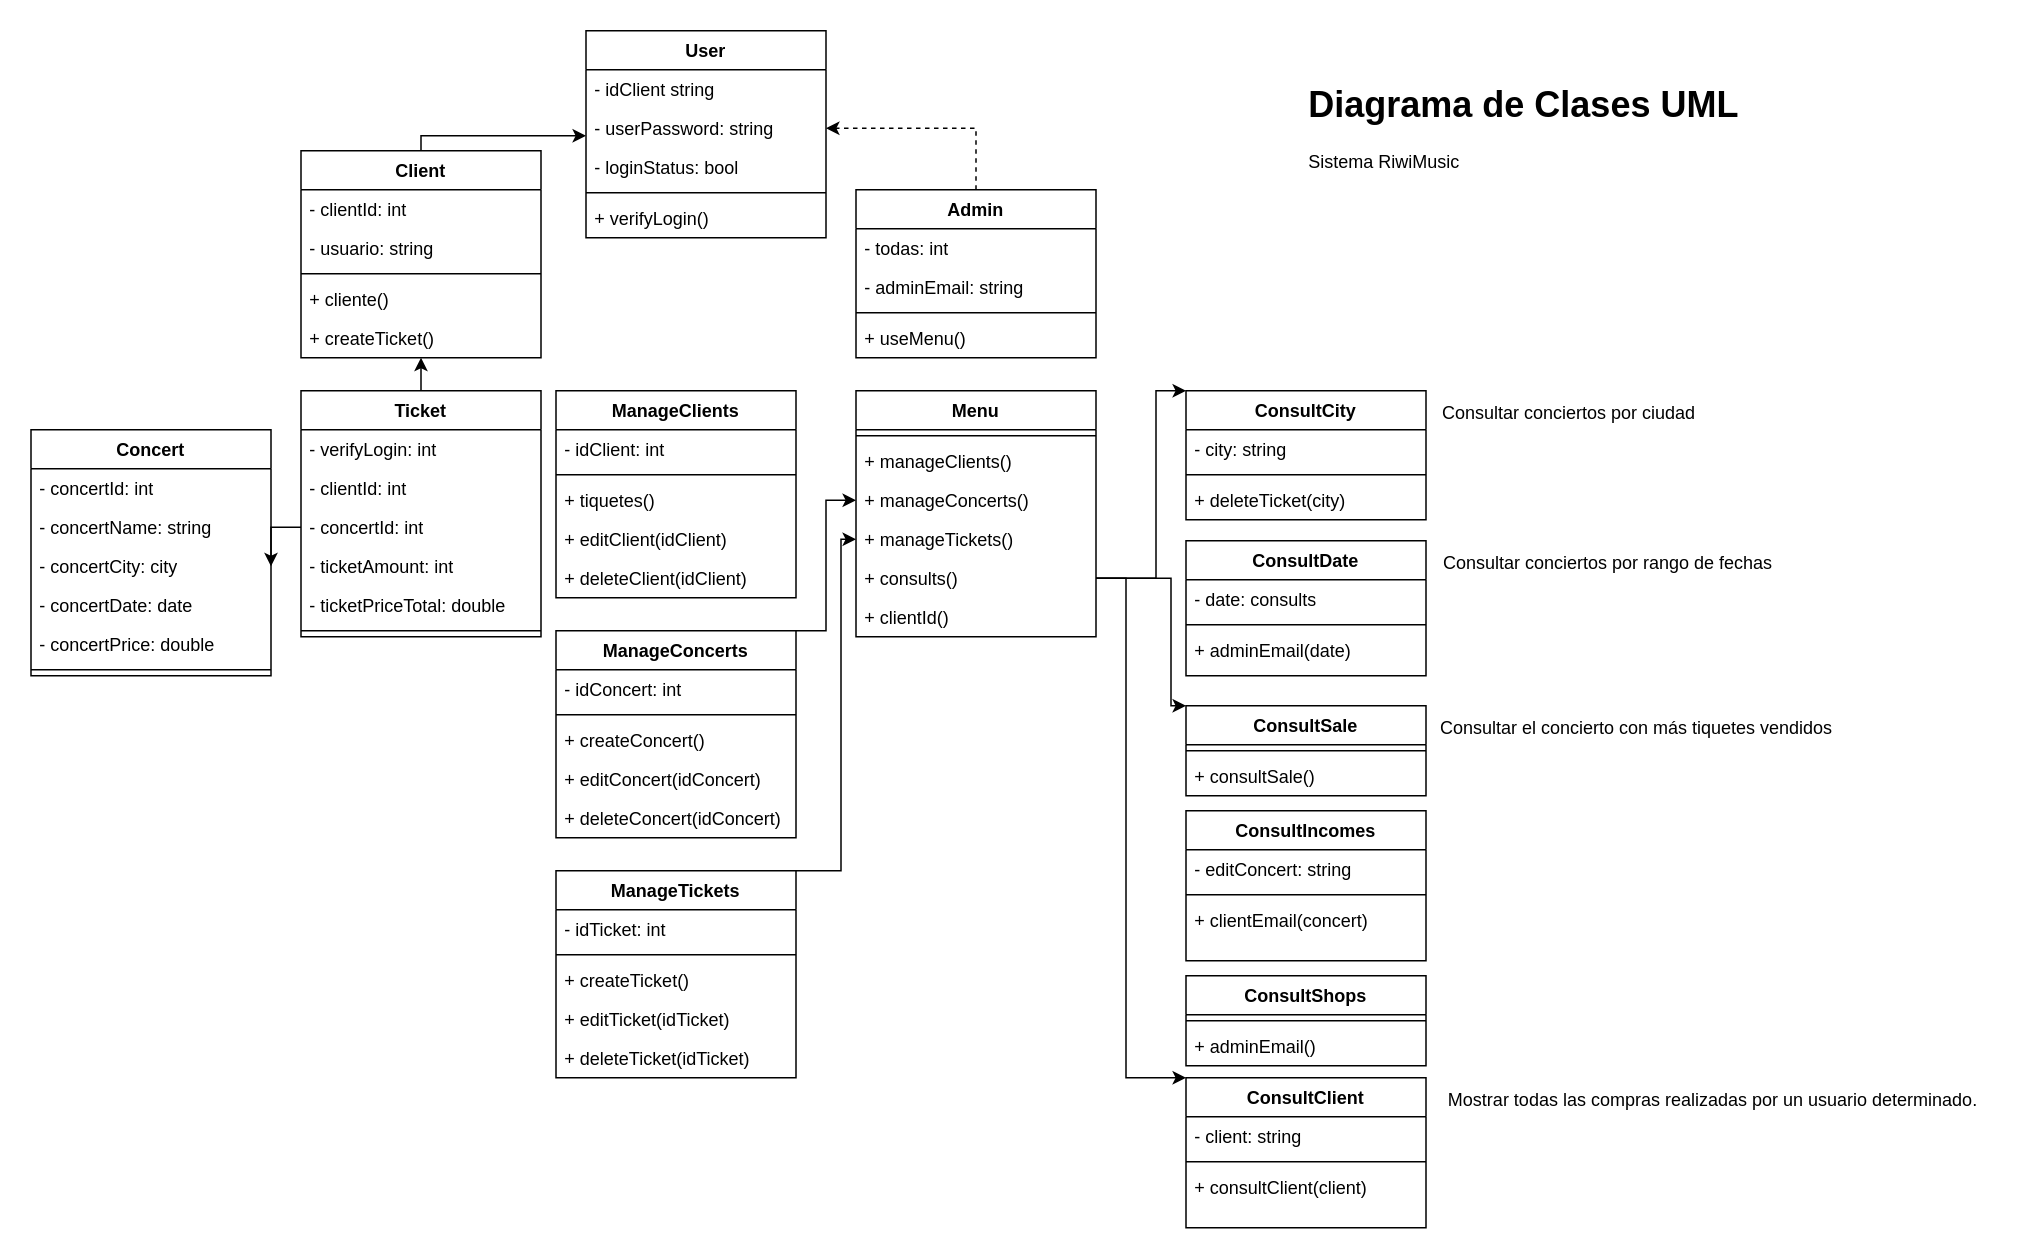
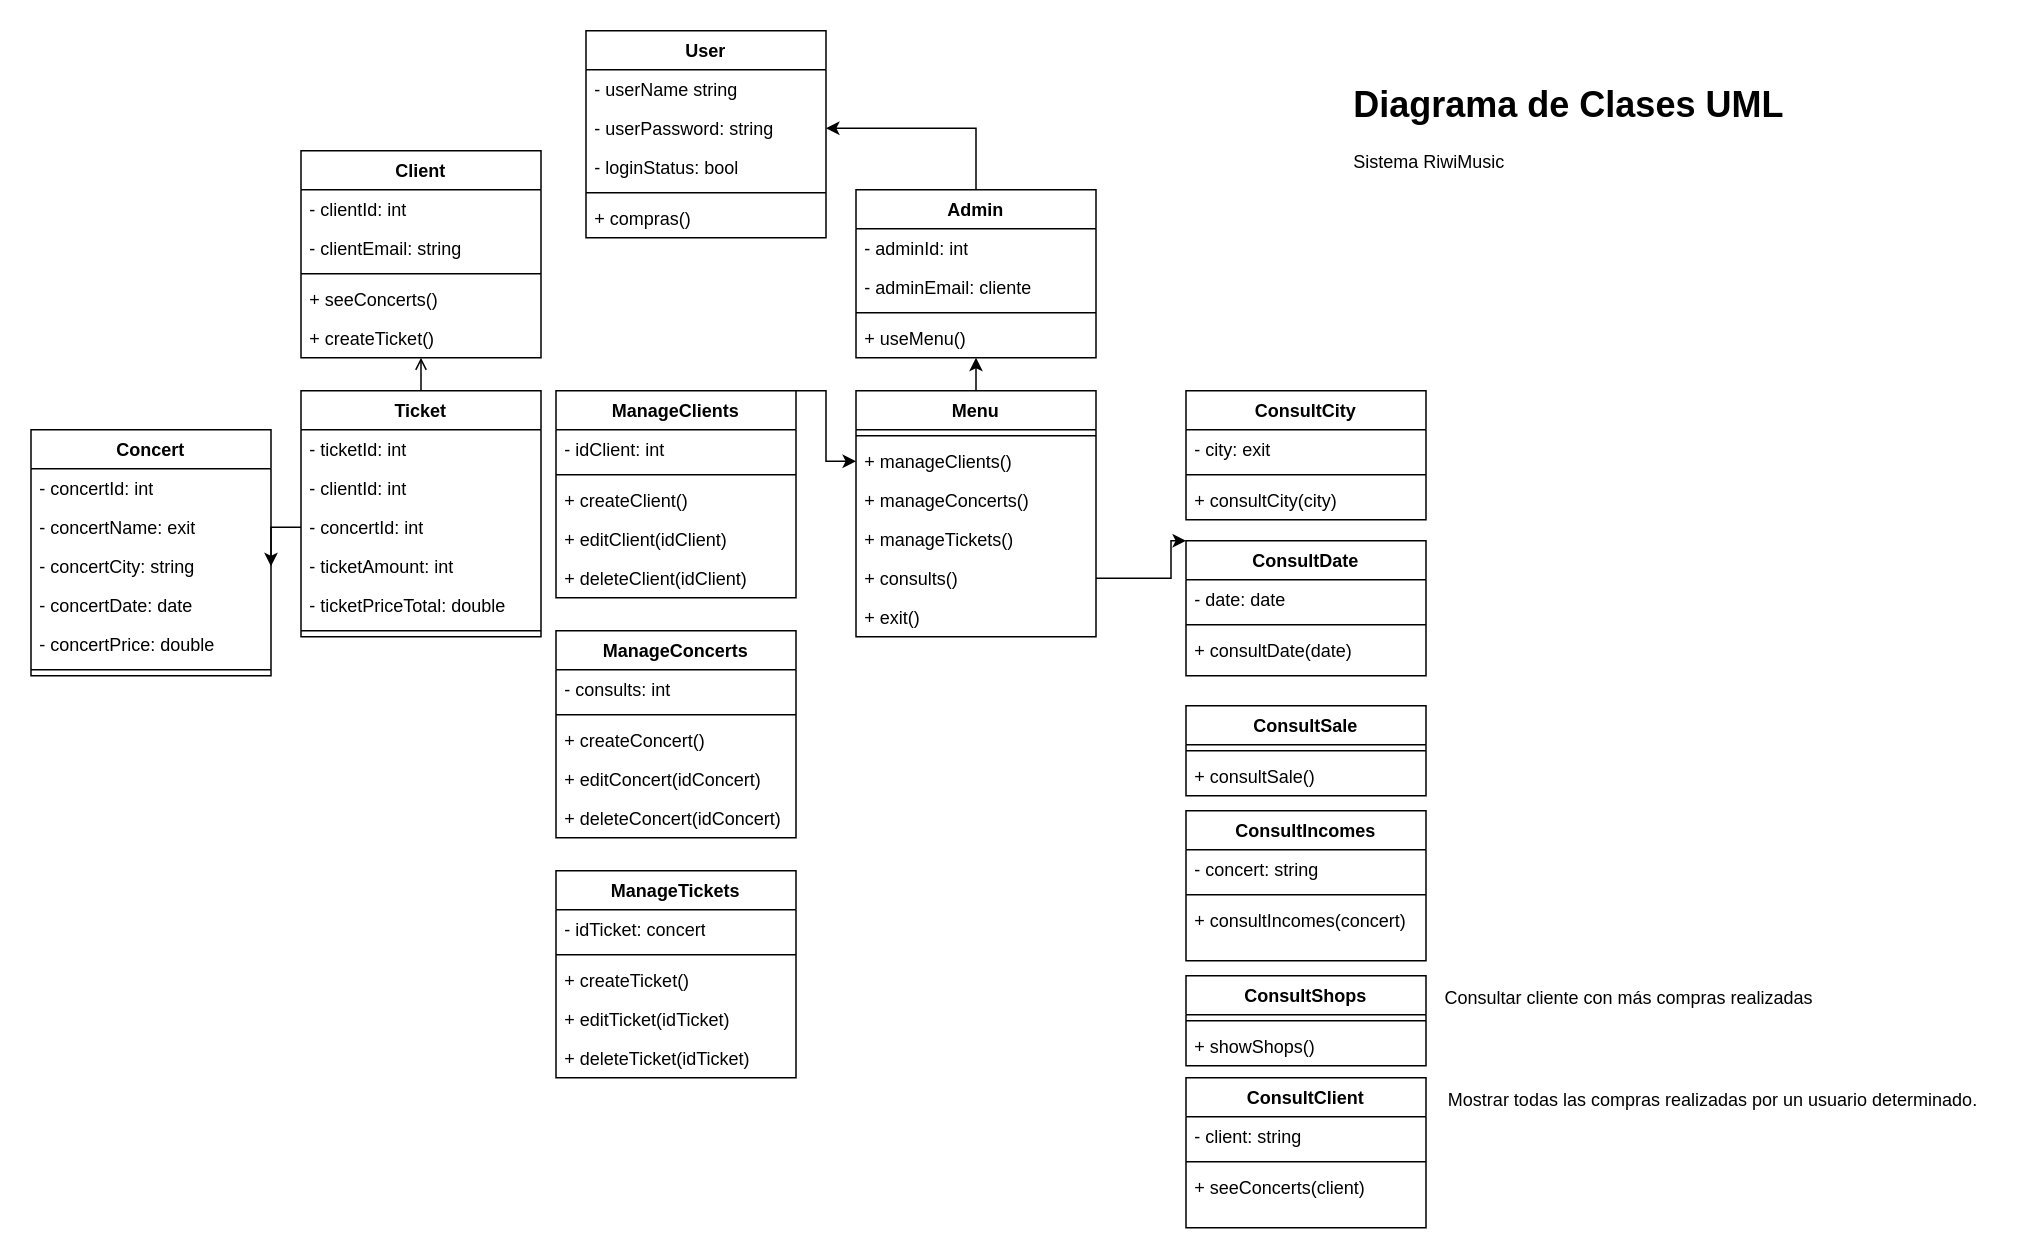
(666, 91) -> (673, 91)
(937, 128) -> (937, 128)
(1568, 134) -> (1613, 134)
(491, 136) -> none
(663, 220) -> (648, 220)
(384, 250) -> (397, 250)
(916, 250) -> (924, 250)
(949, 289) -> (952, 289)
(358, 301) -> (383, 301)
(421, 369) -> (421, 366)
none -> (976, 369)
(1568, 413) -> none
none -> (826, 421)
(386, 451) -> (374, 451)
(1254, 451) -> (1244, 451)
(1156, 474) -> none
(621, 502) -> (638, 502)
(1286, 502) -> (1281, 502)
(136, 529) -> (126, 529)
none -> (1171, 557)
(1607, 563) -> none
(124, 568) -> (134, 568)
(826, 571) -> none
(1266, 601) -> (1248, 601)
(918, 619) -> (900, 619)
(1171, 645) -> none
(1276, 652) -> (1286, 652)
(634, 691) -> (629, 691)
(841, 726) -> none
(1636, 728) -> none
(1126, 855) -> none
(1289, 871) -> (1271, 871)
(1294, 922) -> (1307, 933)
(626, 931) -> (649, 931)
none -> (1628, 998)
(1256, 1048) -> (1258, 1048)
(1297, 1189) -> (1294, 1189)
